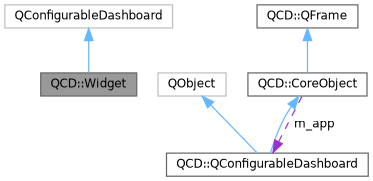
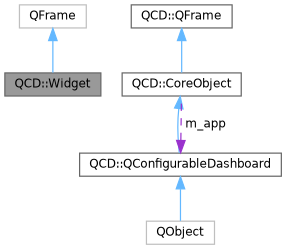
(89, 16) -> (53, 16)
(234, 129) -> (180, 205)
